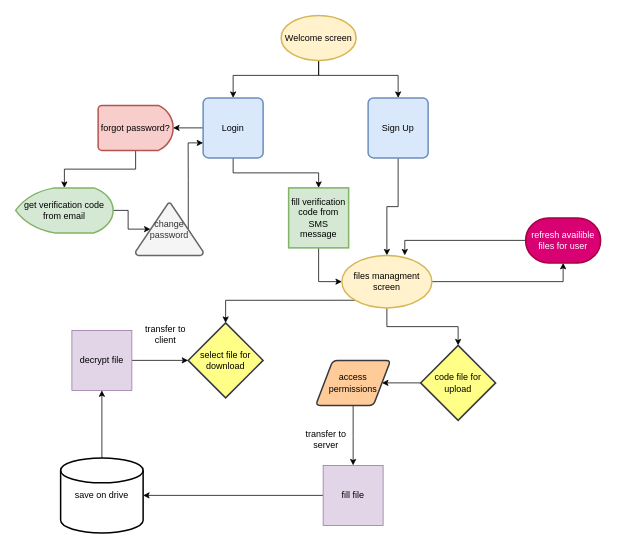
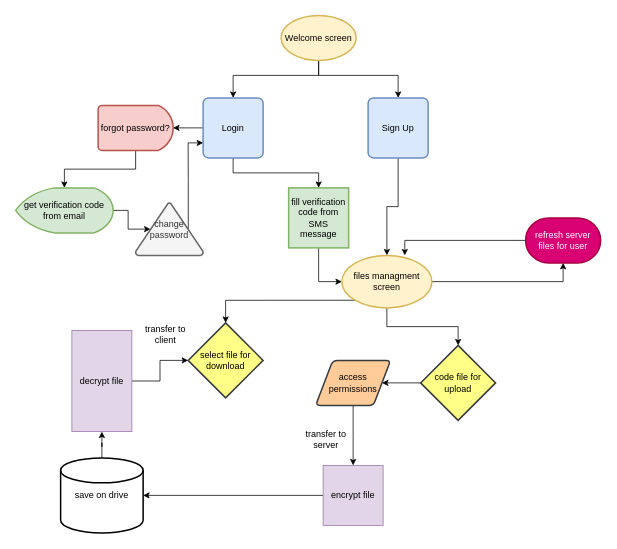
(563, 240) -> (563, 240)
(102, 360) -> (102, 381)
(353, 495) -> (353, 495)
